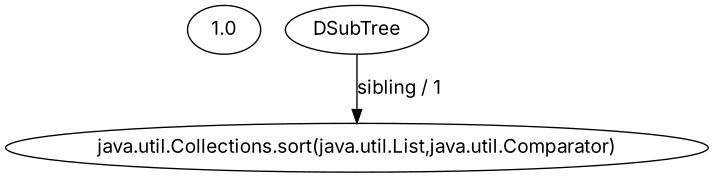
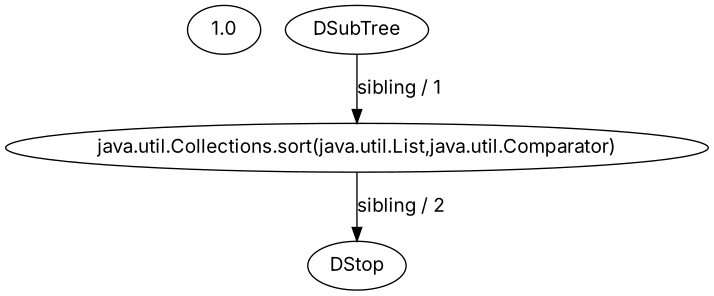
none -> (357, 266)
